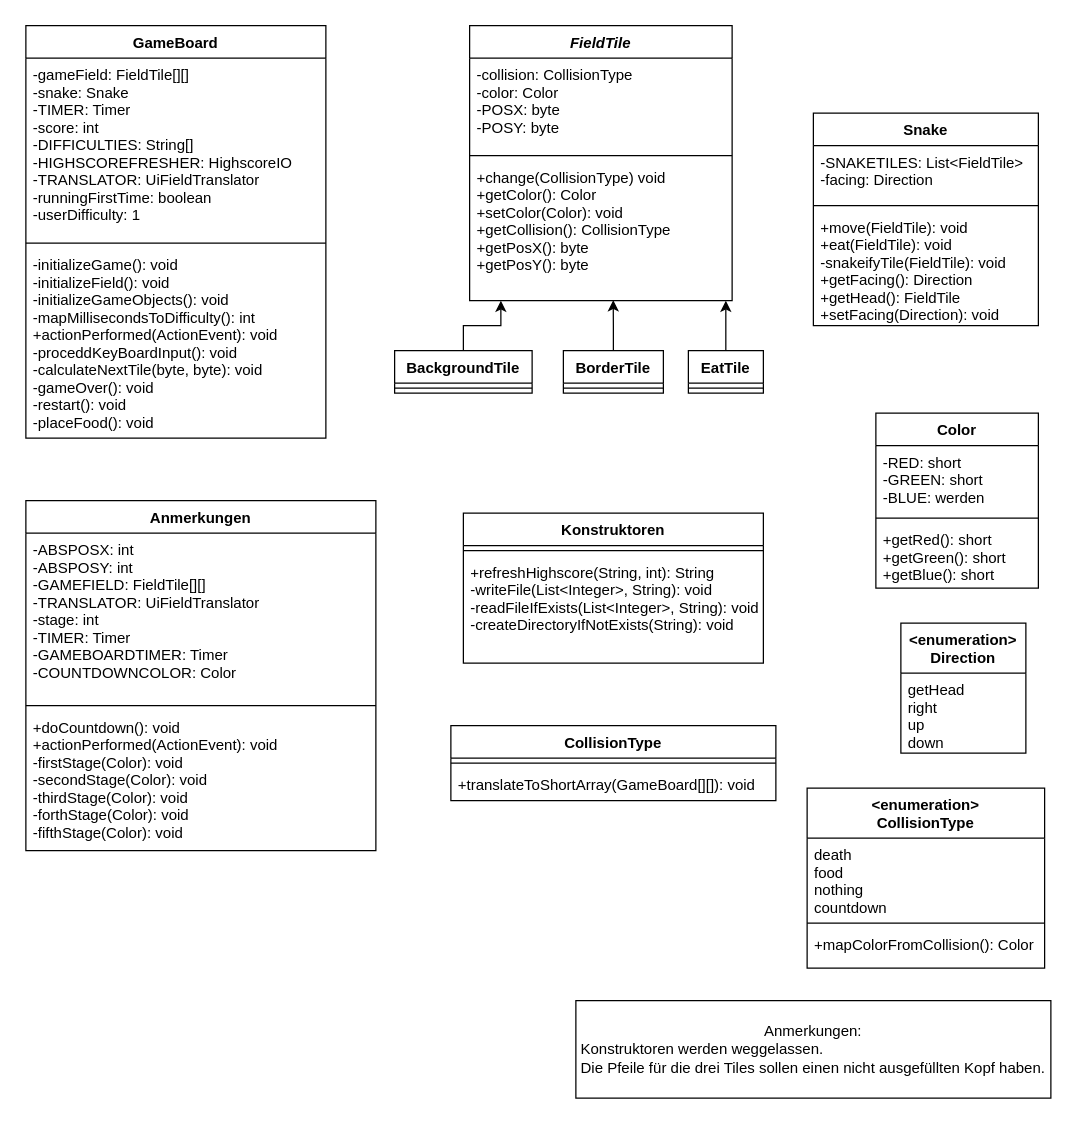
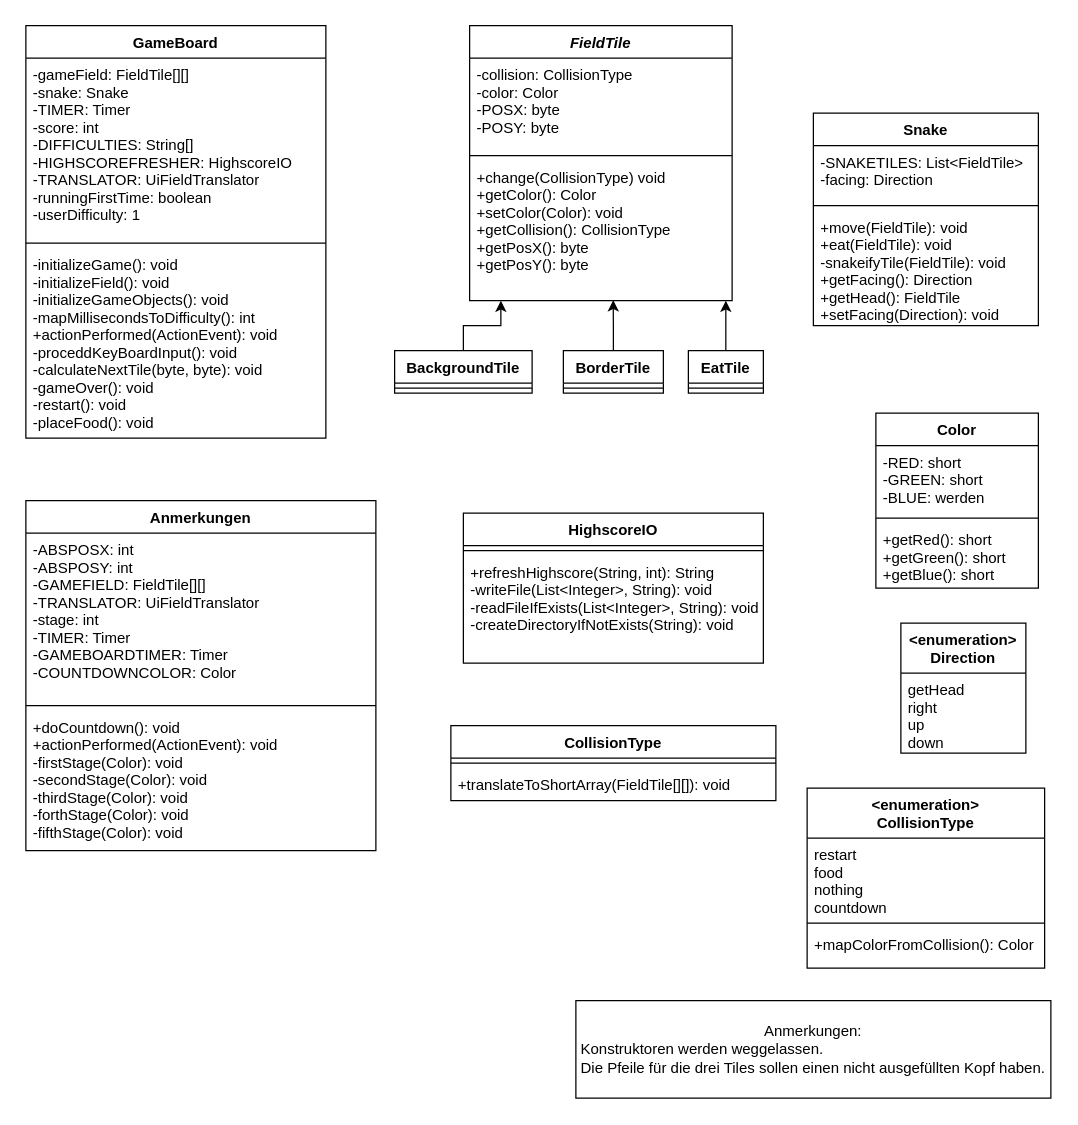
(613, 530) -> (613, 530)
(630, 785) -> (623, 785)
(835, 855) -> (843, 855)
